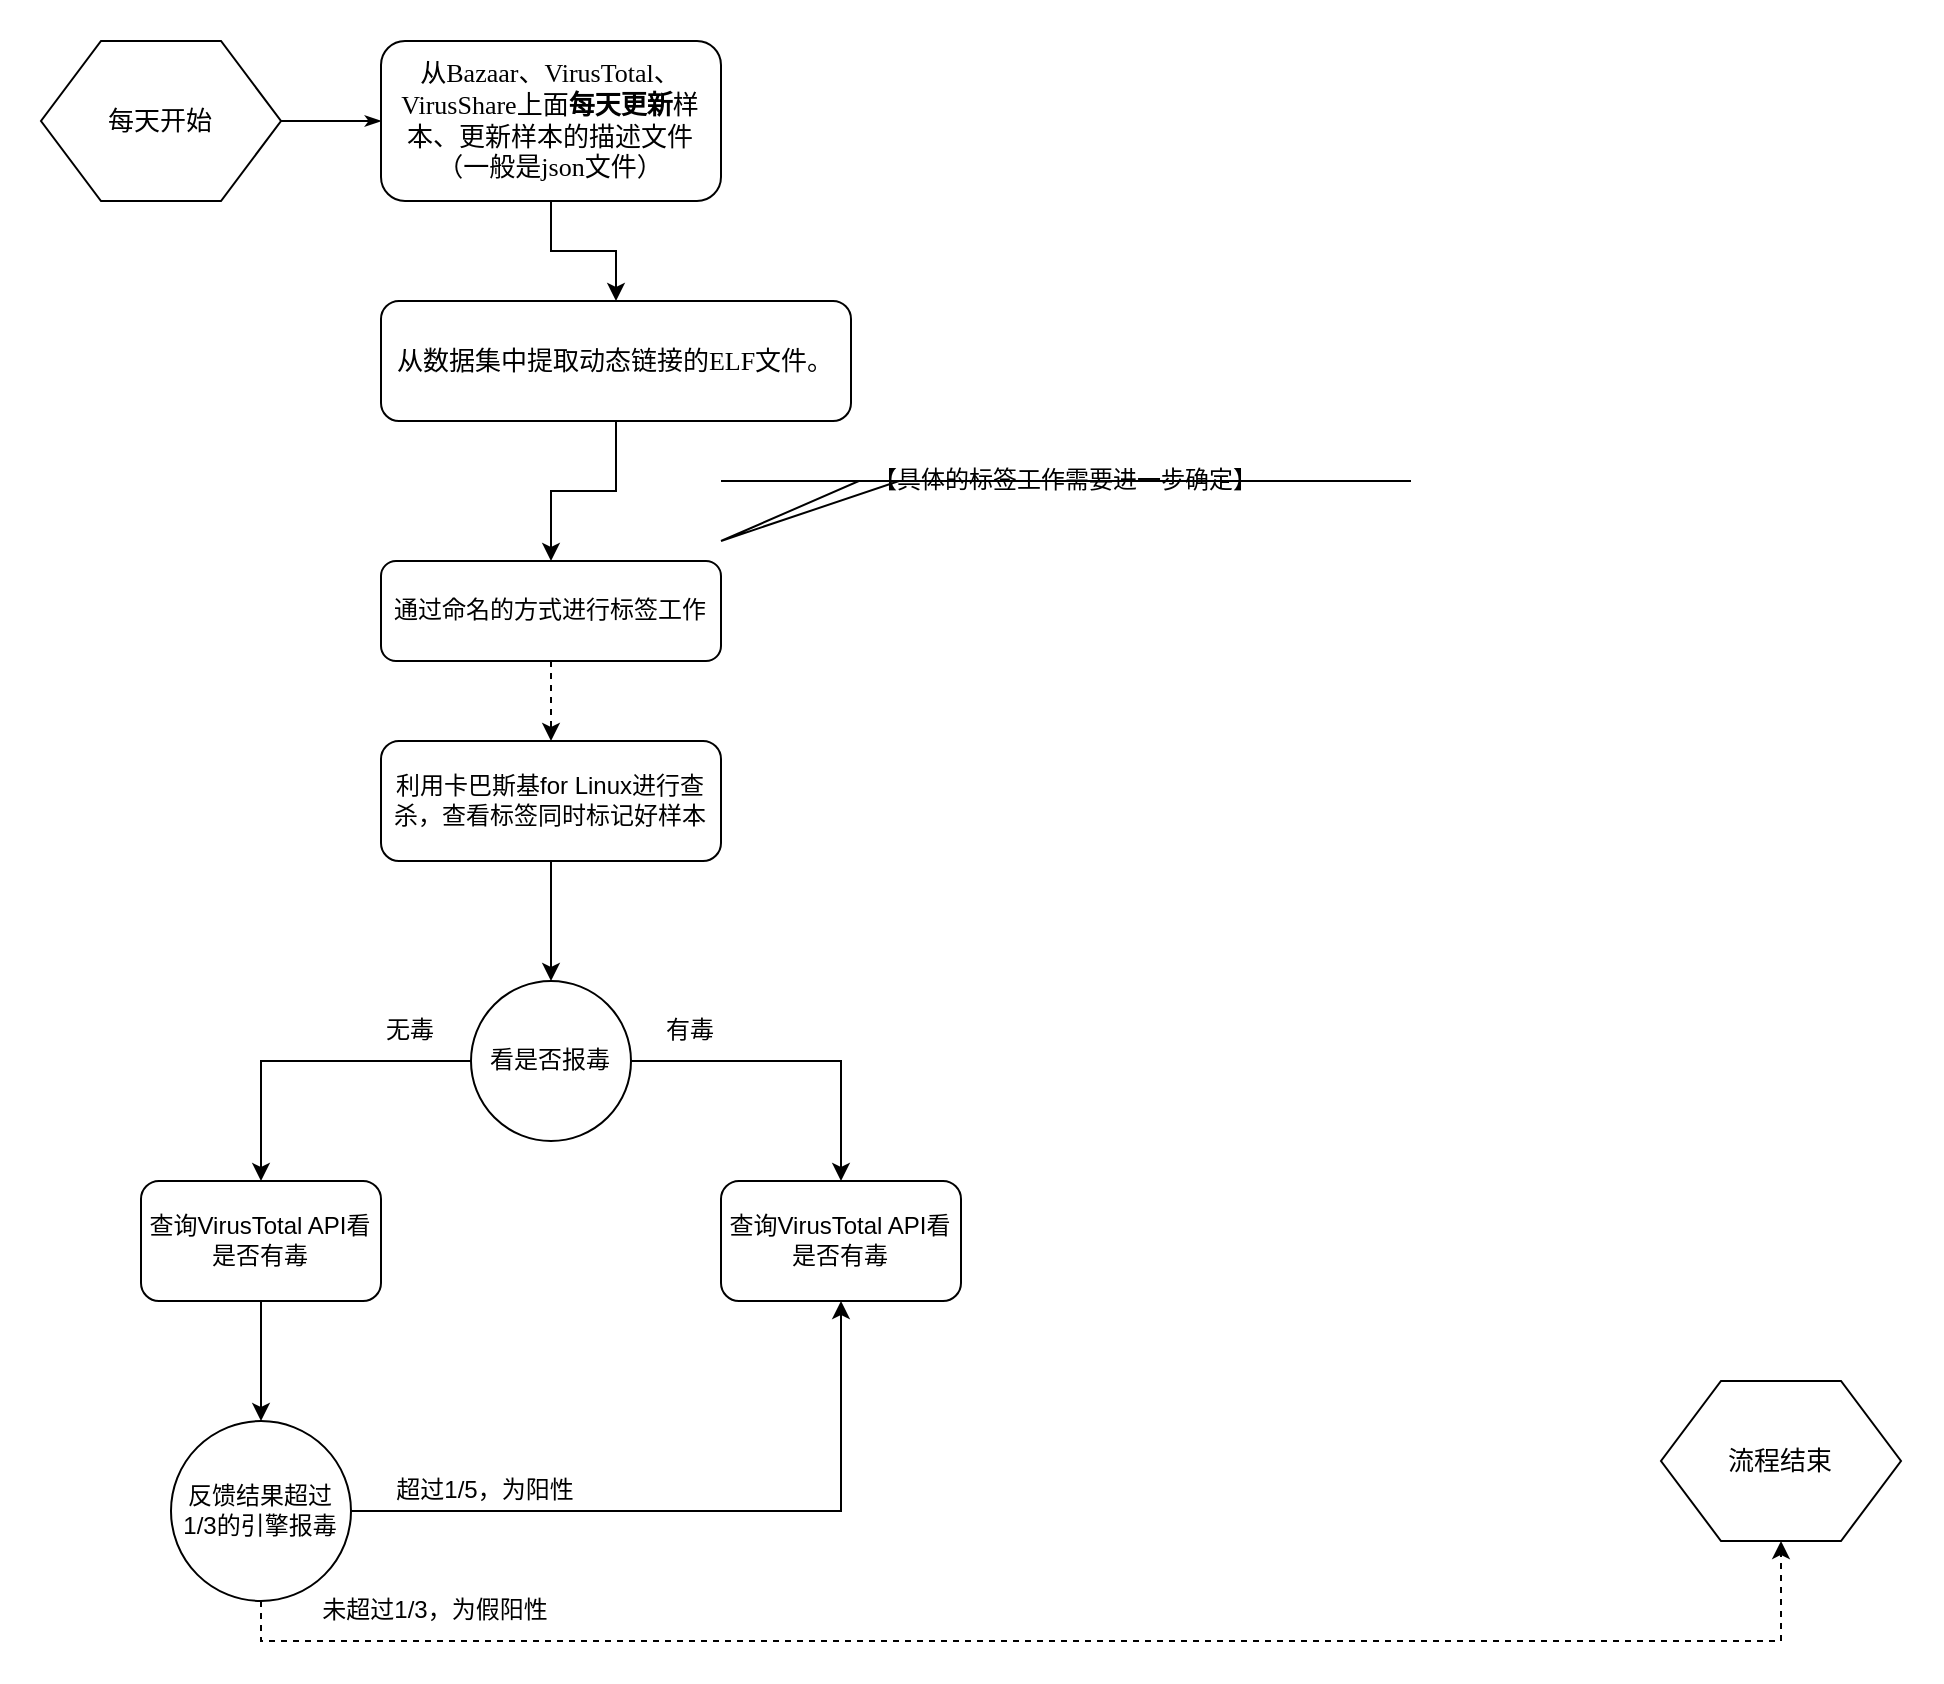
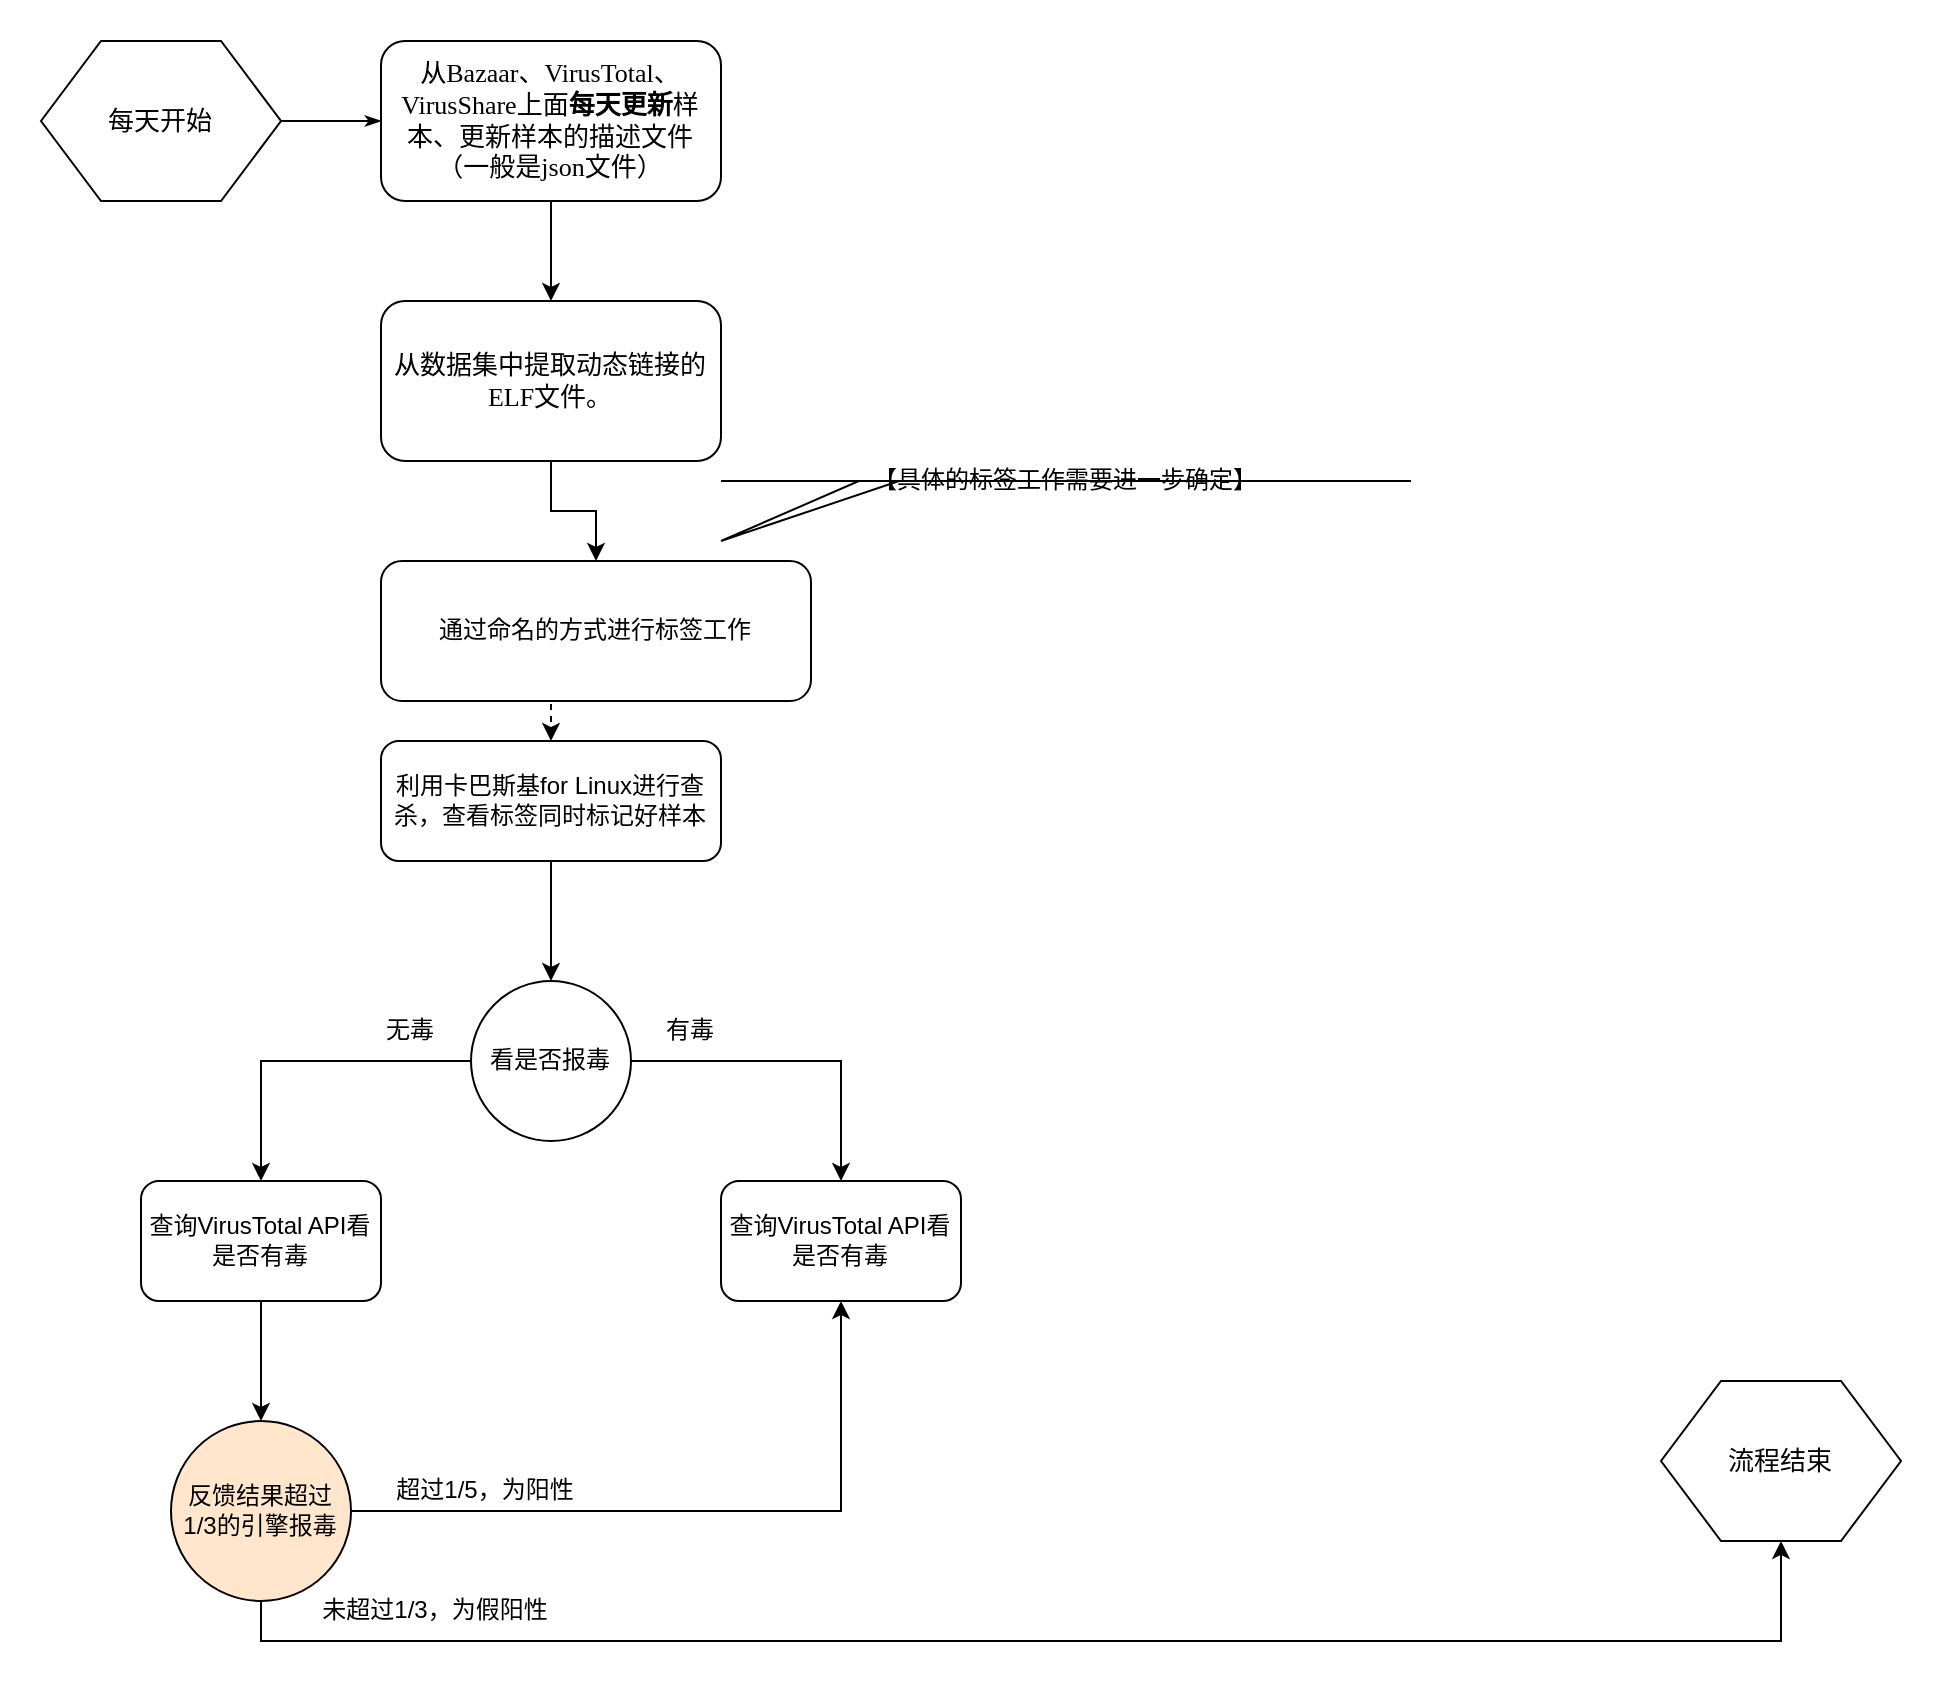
(616, 361) -> (551, 381)
(551, 611) -> (596, 631)
(261, 1511) -> (261, 1511)
(1046, 1641) -> (1046, 1641)
